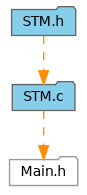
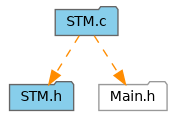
(44, 53) -> (68, 54)
